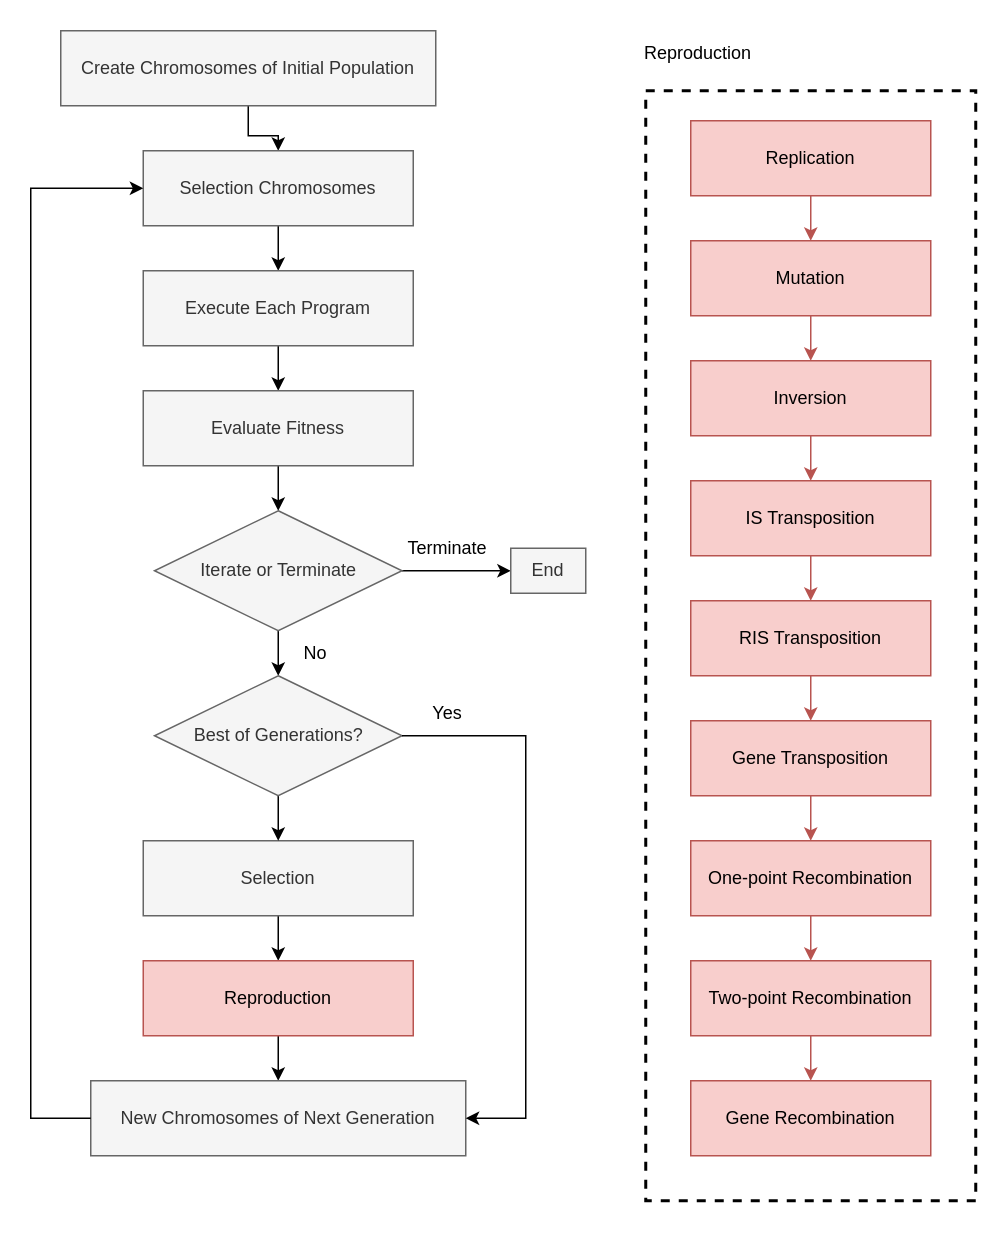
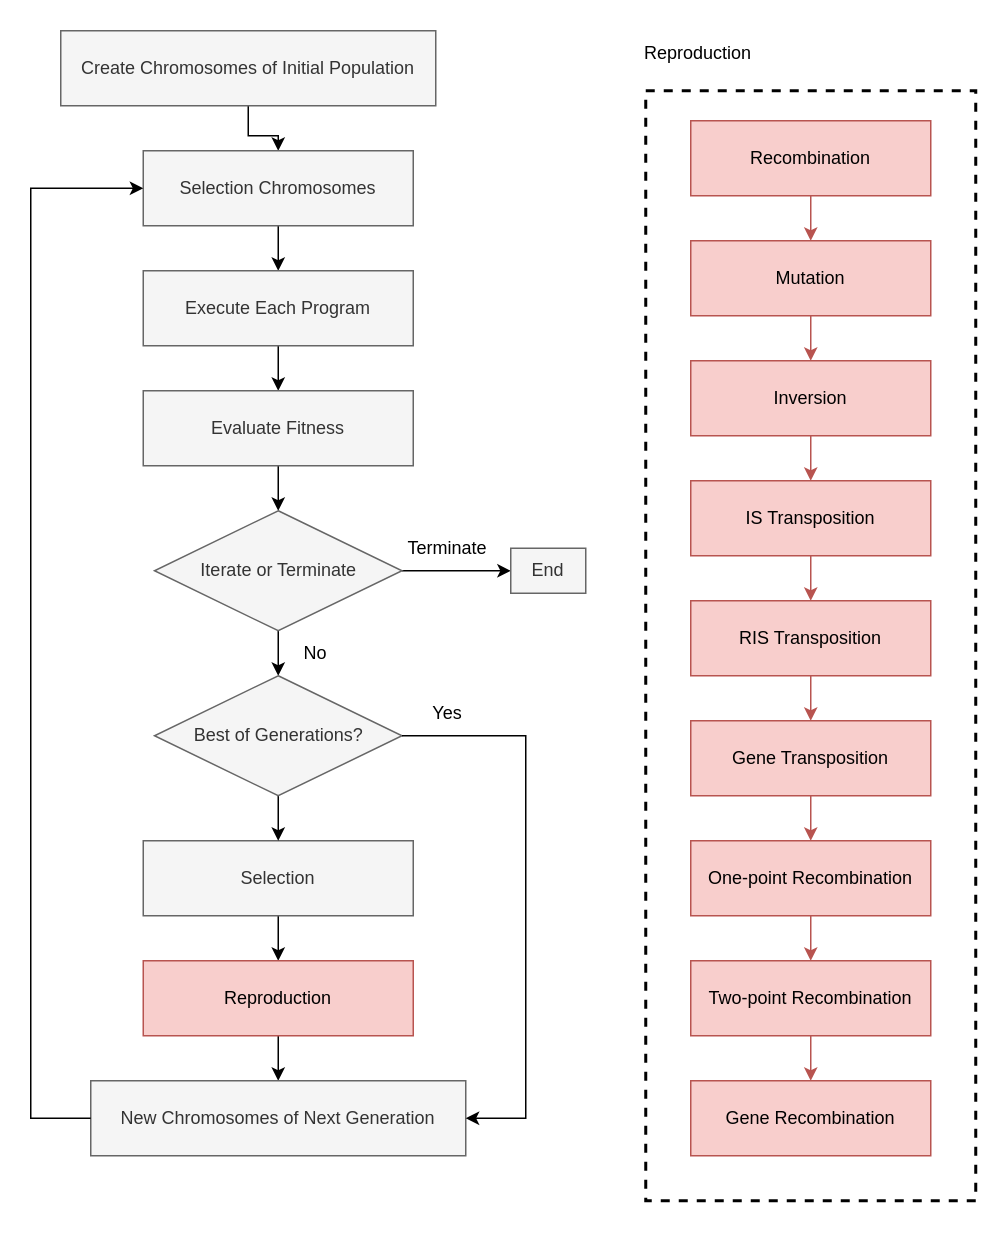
(811, 158) -> (811, 158)
